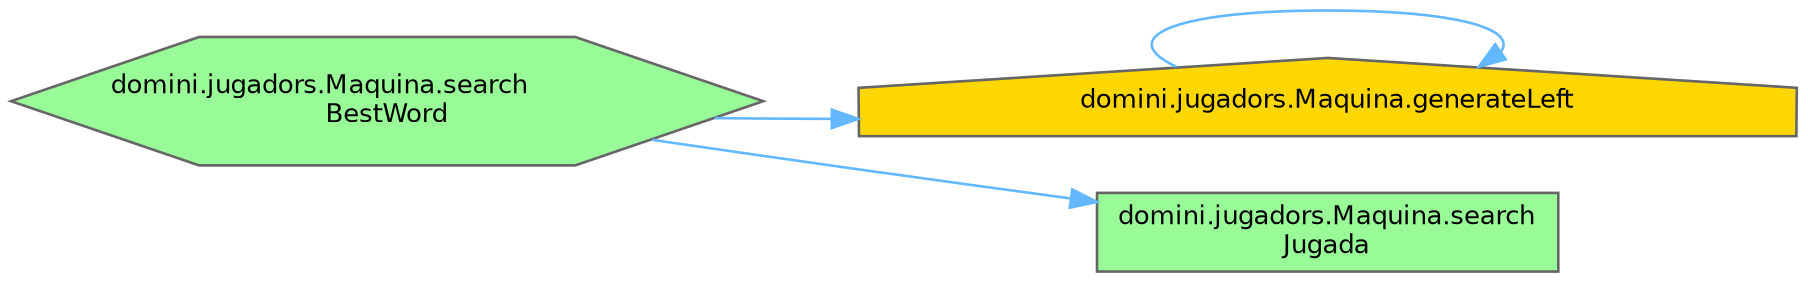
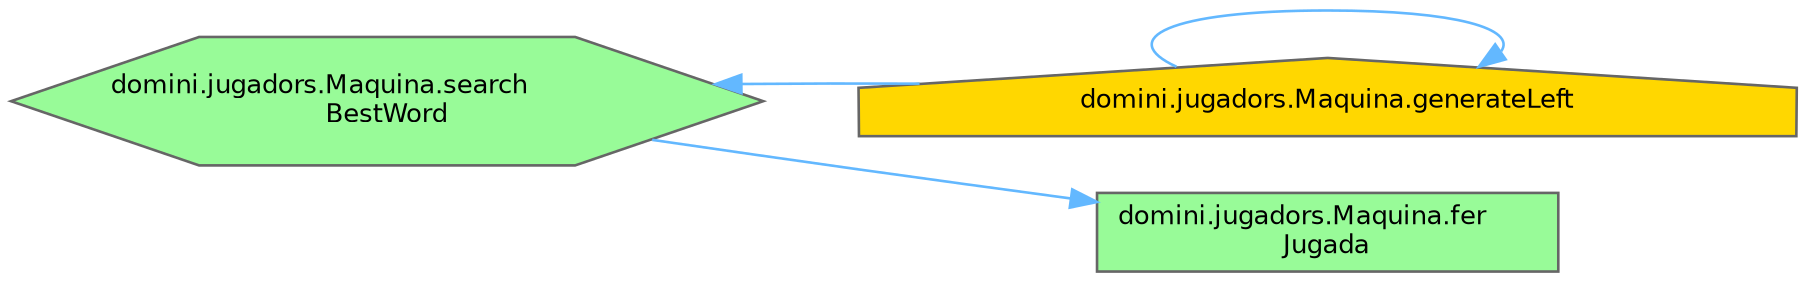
(773, 119) -> (831, 84)
(1328, 232) -> (1328, 232)
